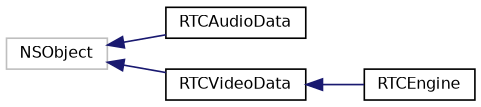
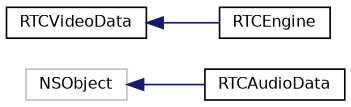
(145, 69) -> none
